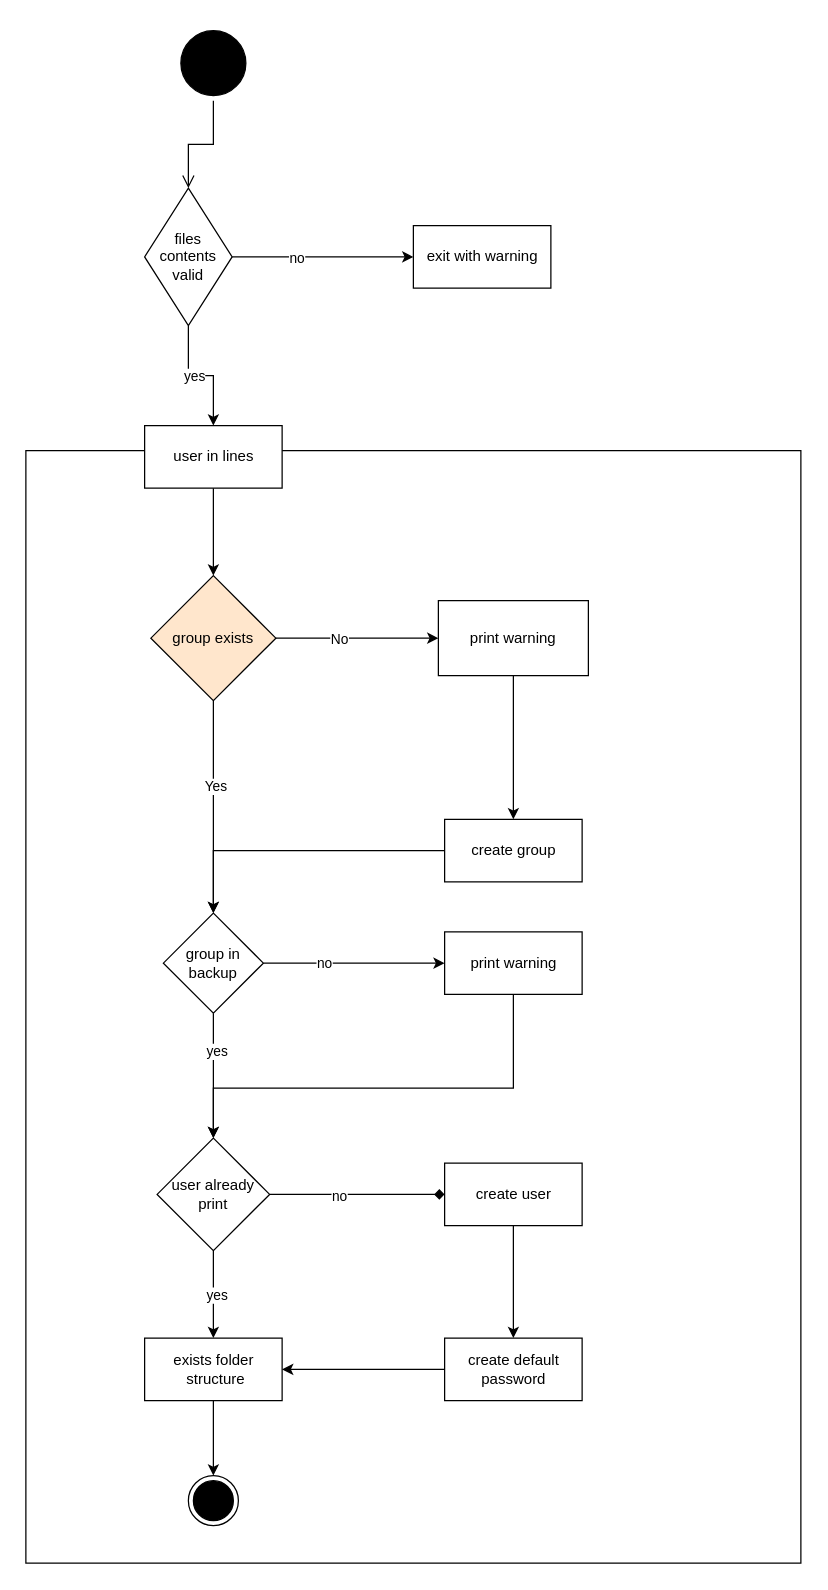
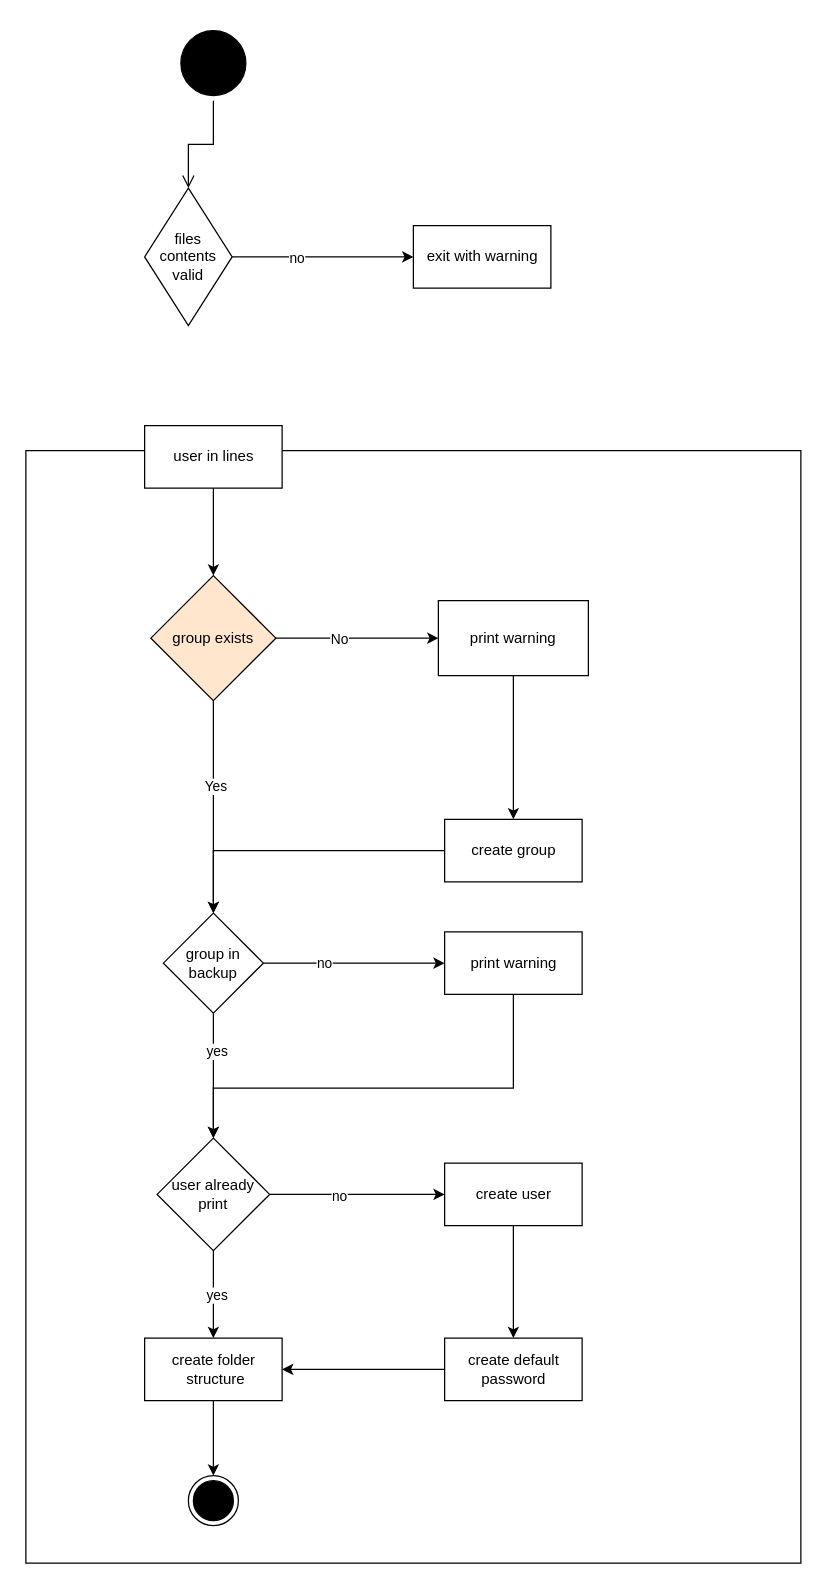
(196, 376) -> none
(434, 1194) -> (434, 1194)
(214, 1369) -> (214, 1369)
